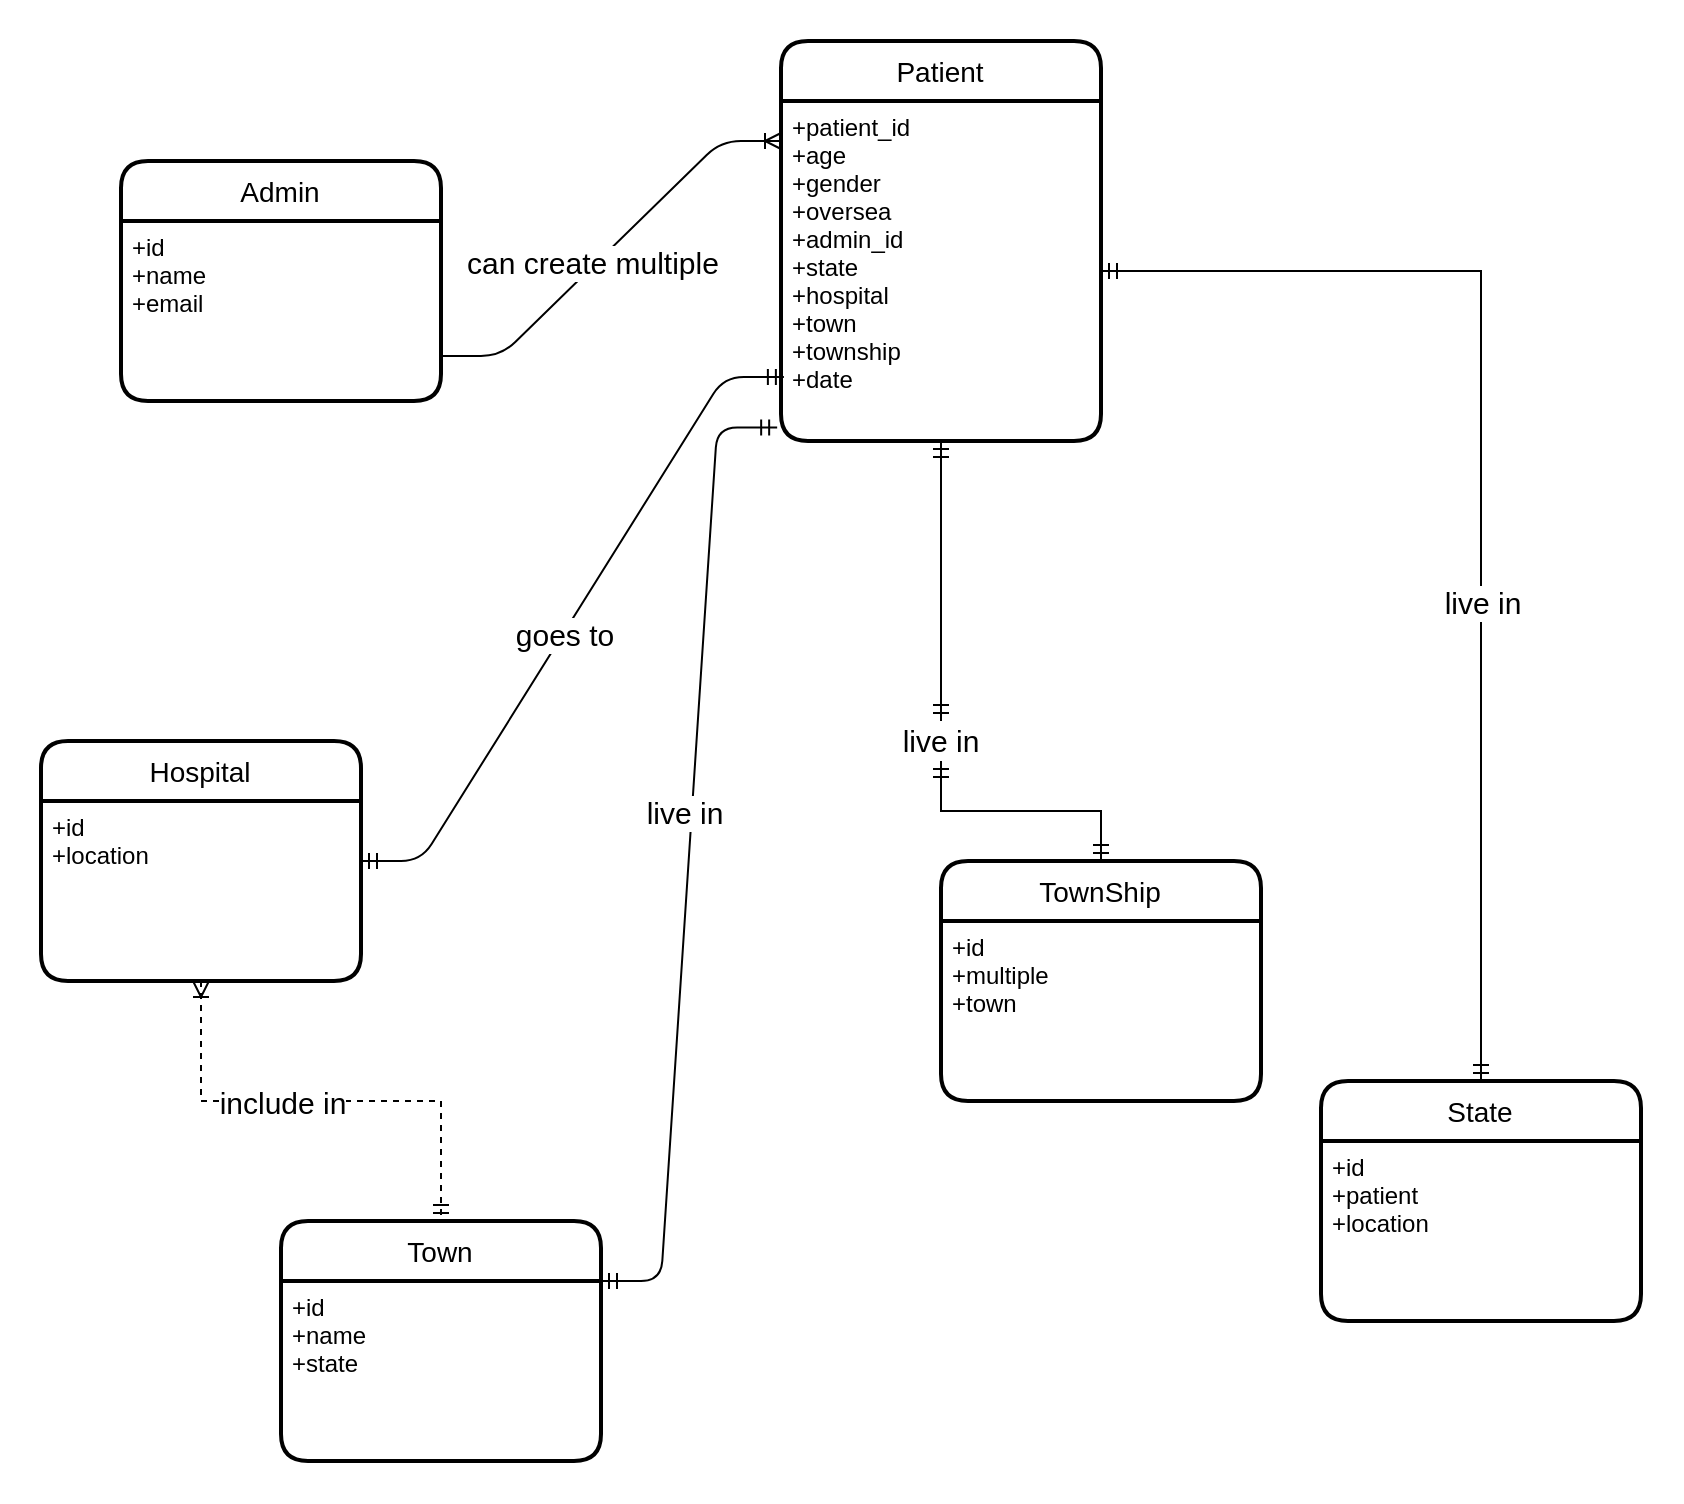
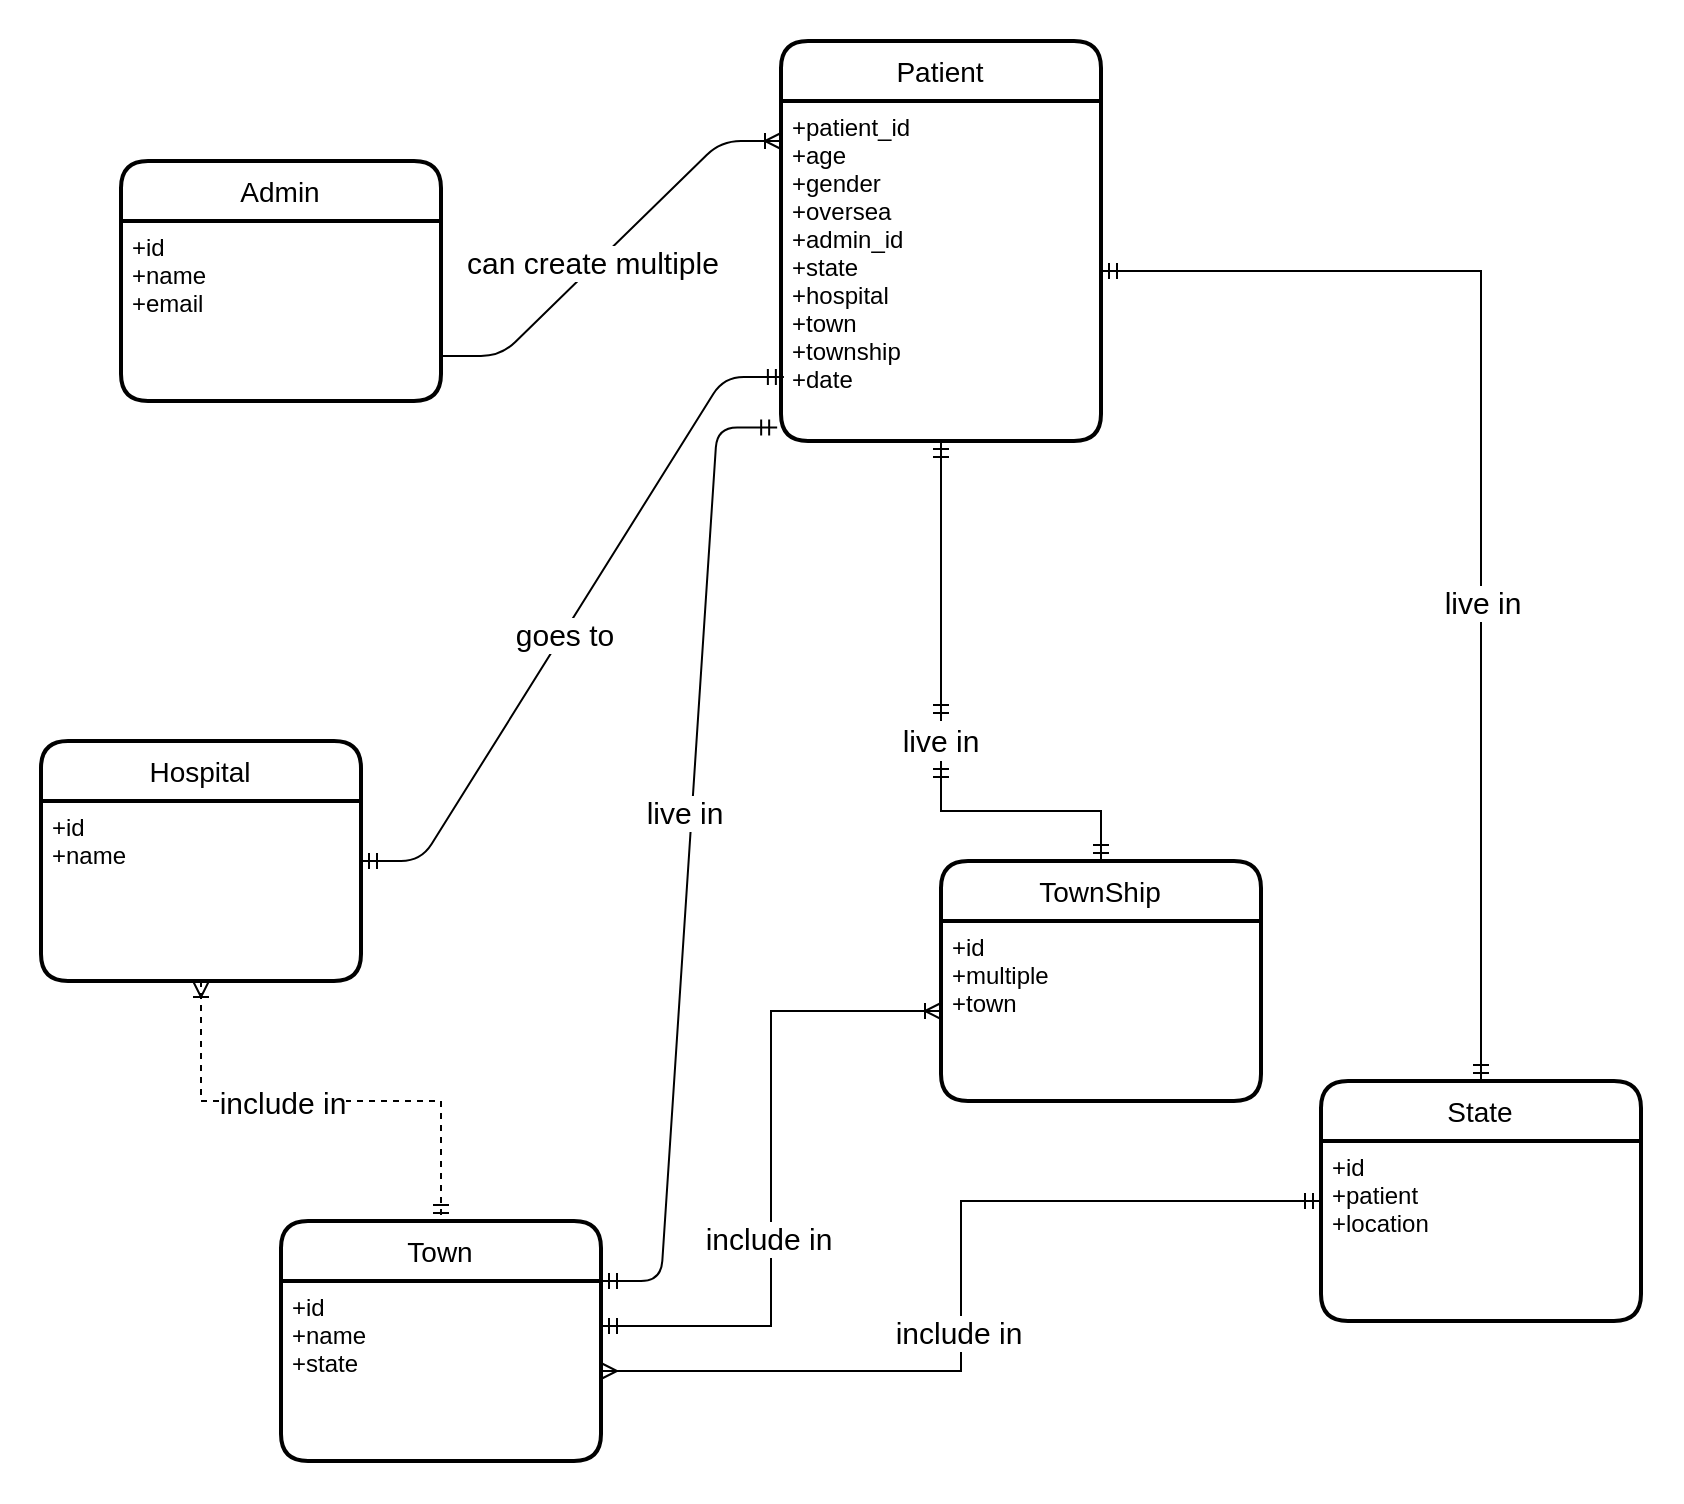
(69, 828) -> (69, 828)
none -> (771, 1033)
none -> (1082, 1201)
